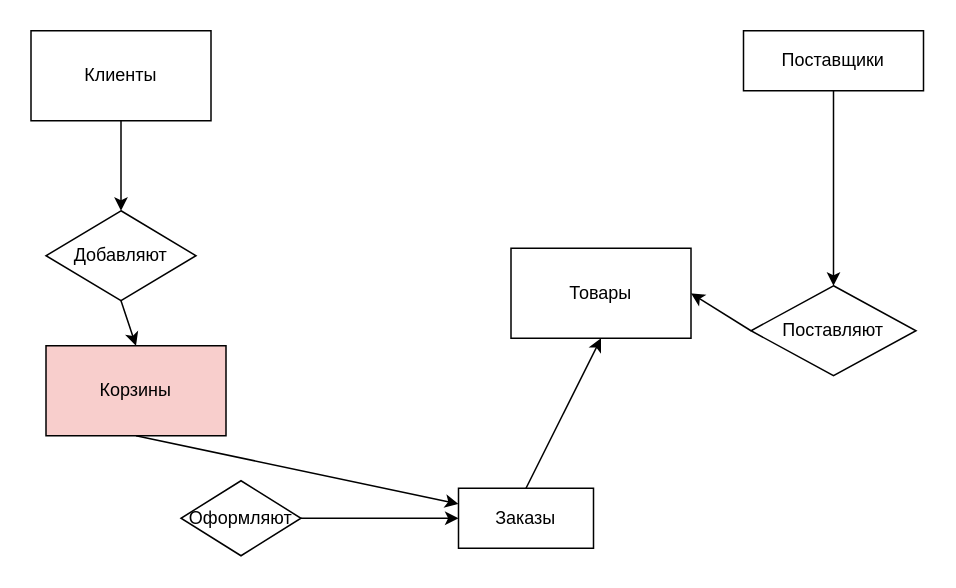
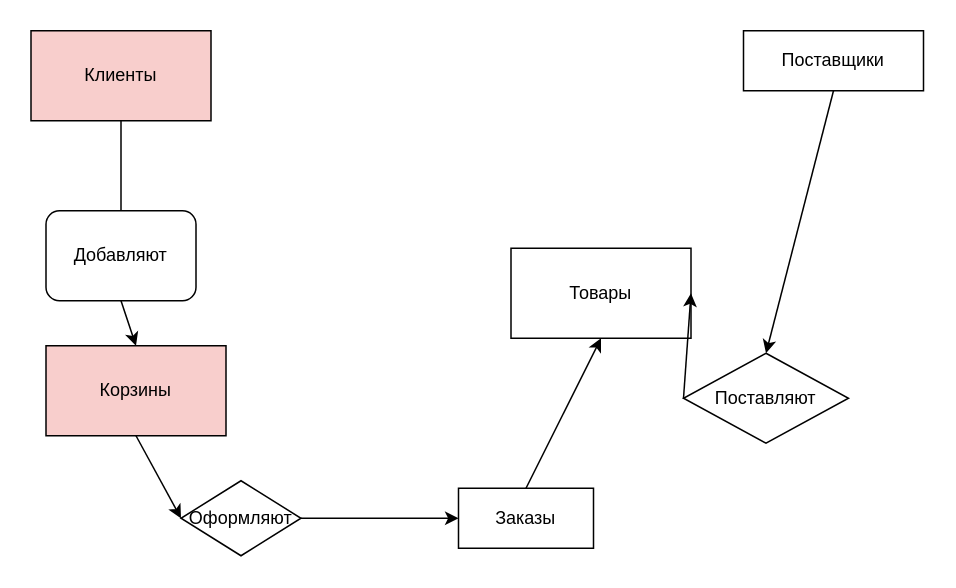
(121, 76) -> (121, 76)
(121, 199) -> (121, 204)
(121, 256) -> (121, 256)
(833, 331) -> (766, 398)
(292, 469) -> (156, 473)
